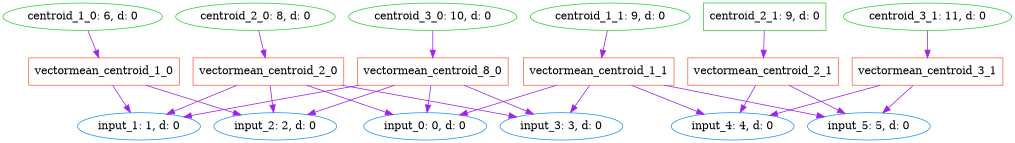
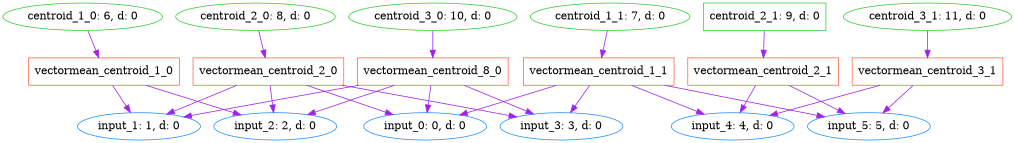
(610, 17) -> (610, 17)
